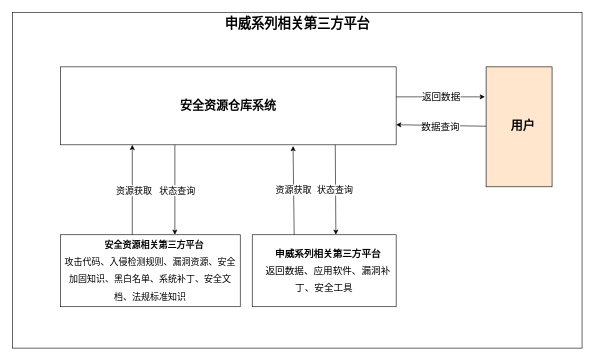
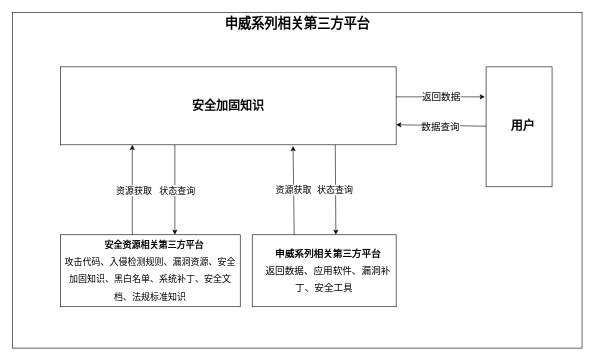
(228, 106) -> (228, 106)
(519, 127) -> (519, 127)
